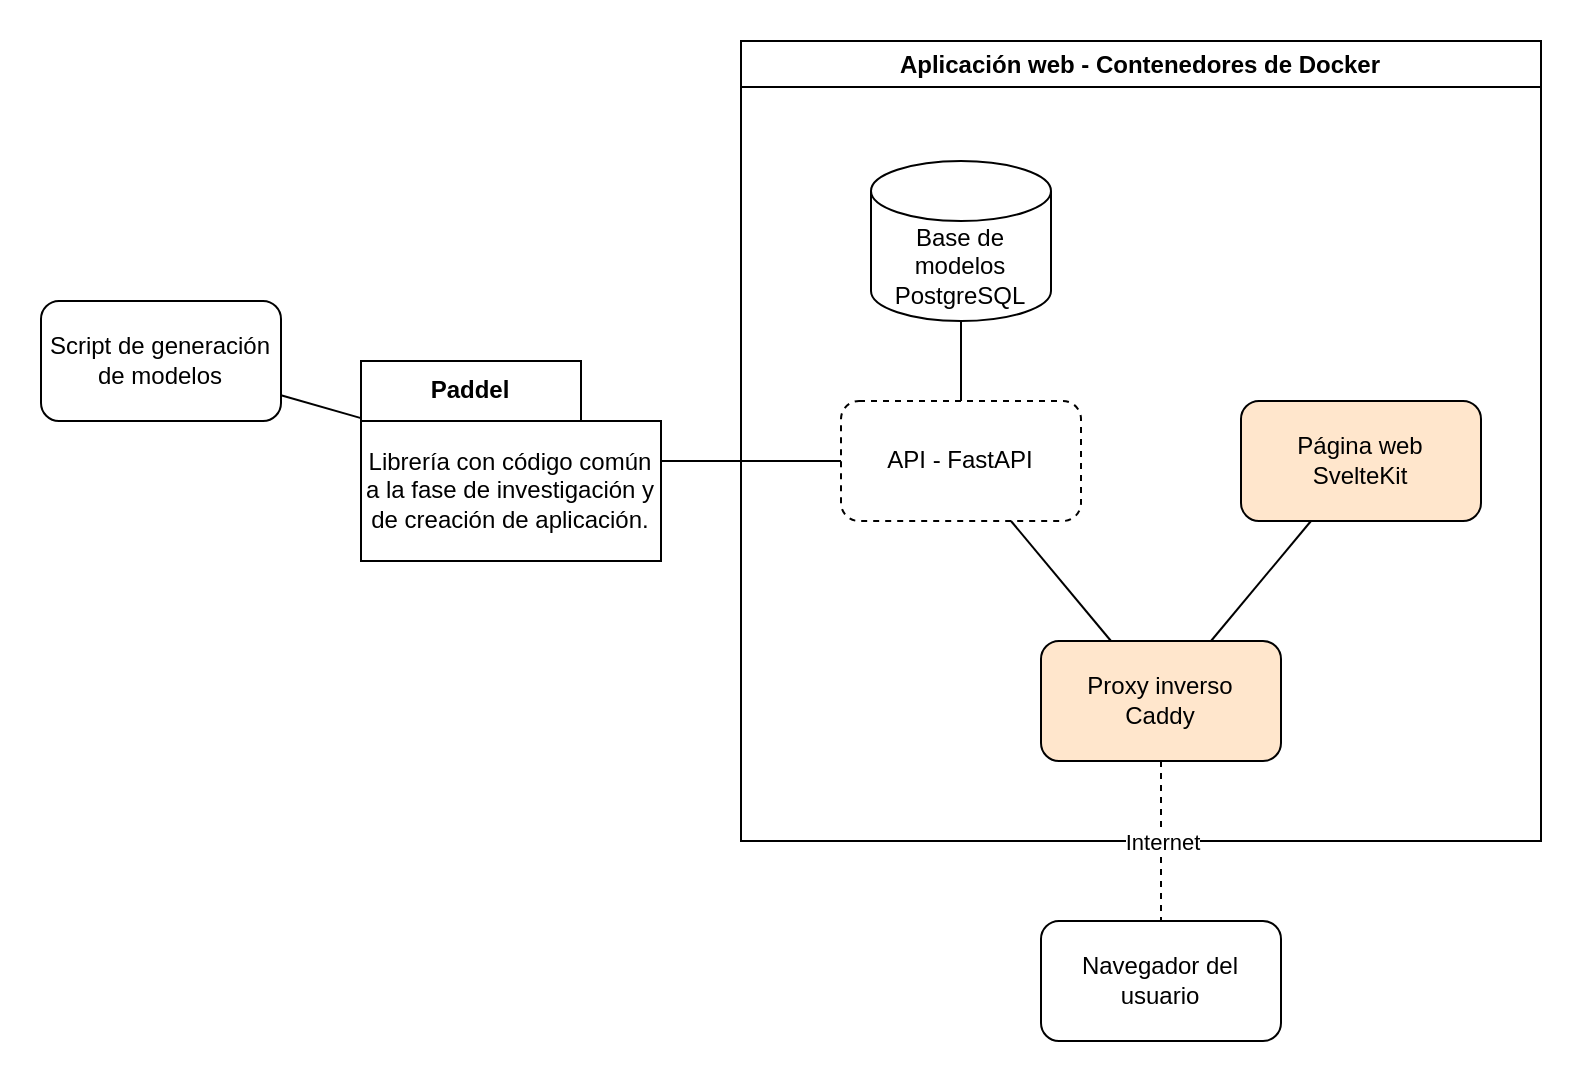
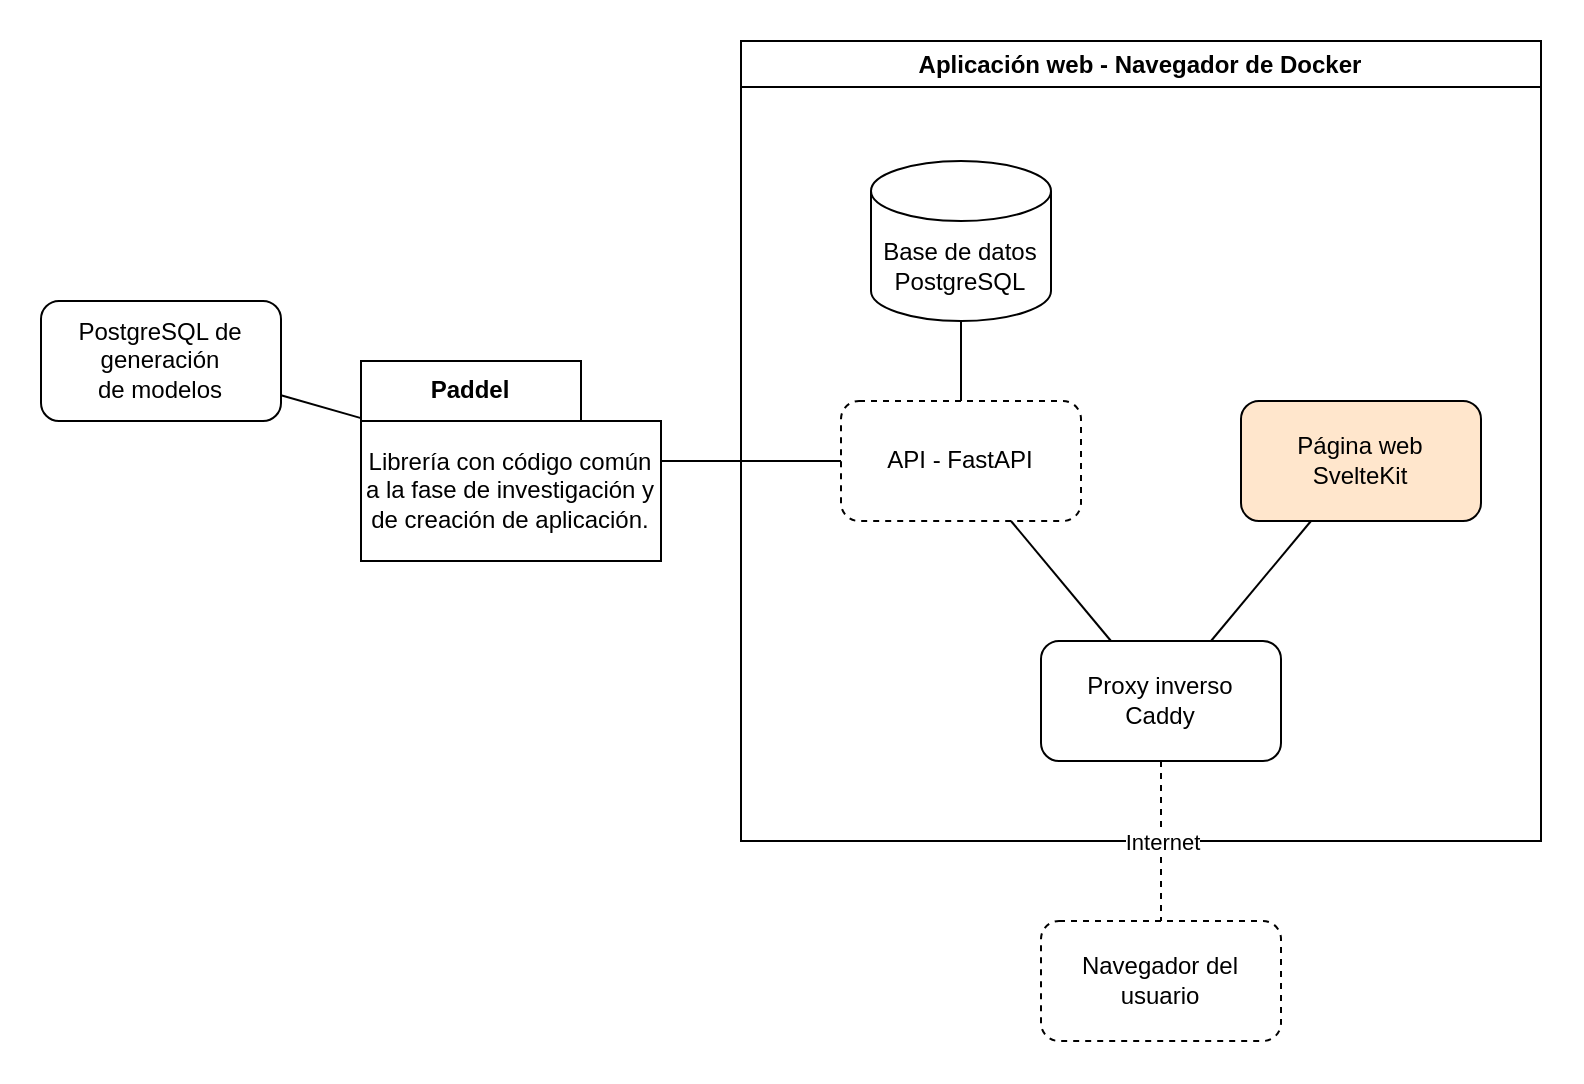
(1140, 65) -> (1140, 65)
(961, 267) -> (961, 267)
(161, 361) -> (161, 361)
(1161, 701) -> (1161, 701)
(1161, 981) -> (1161, 981)
